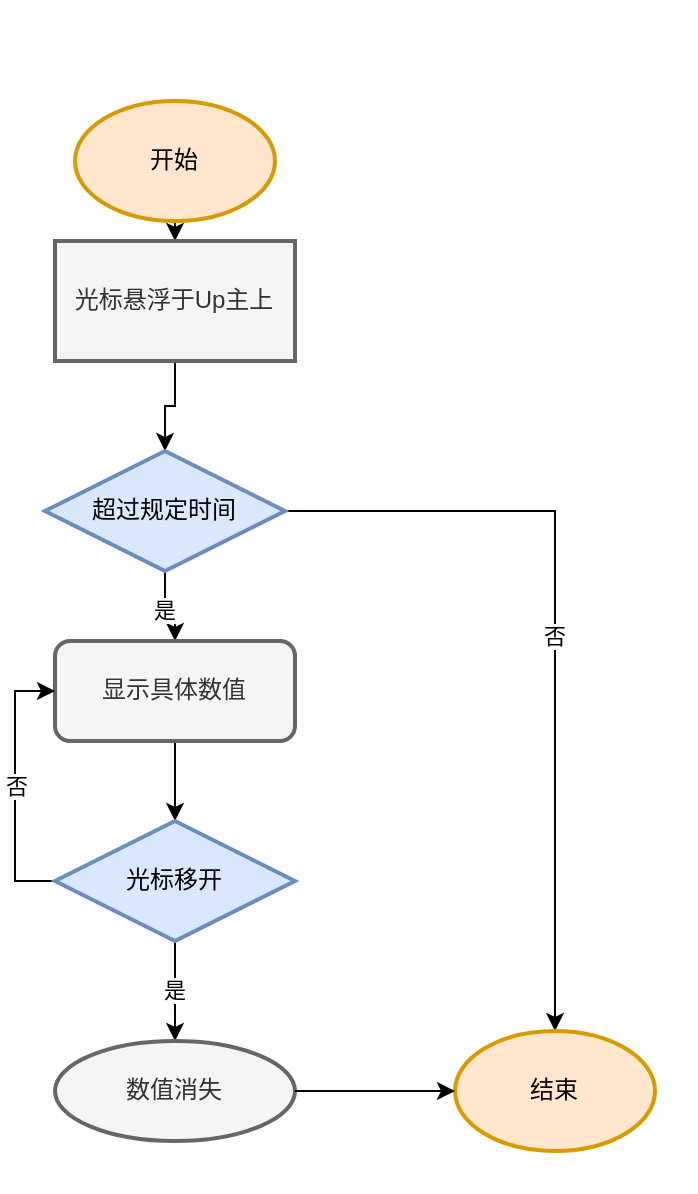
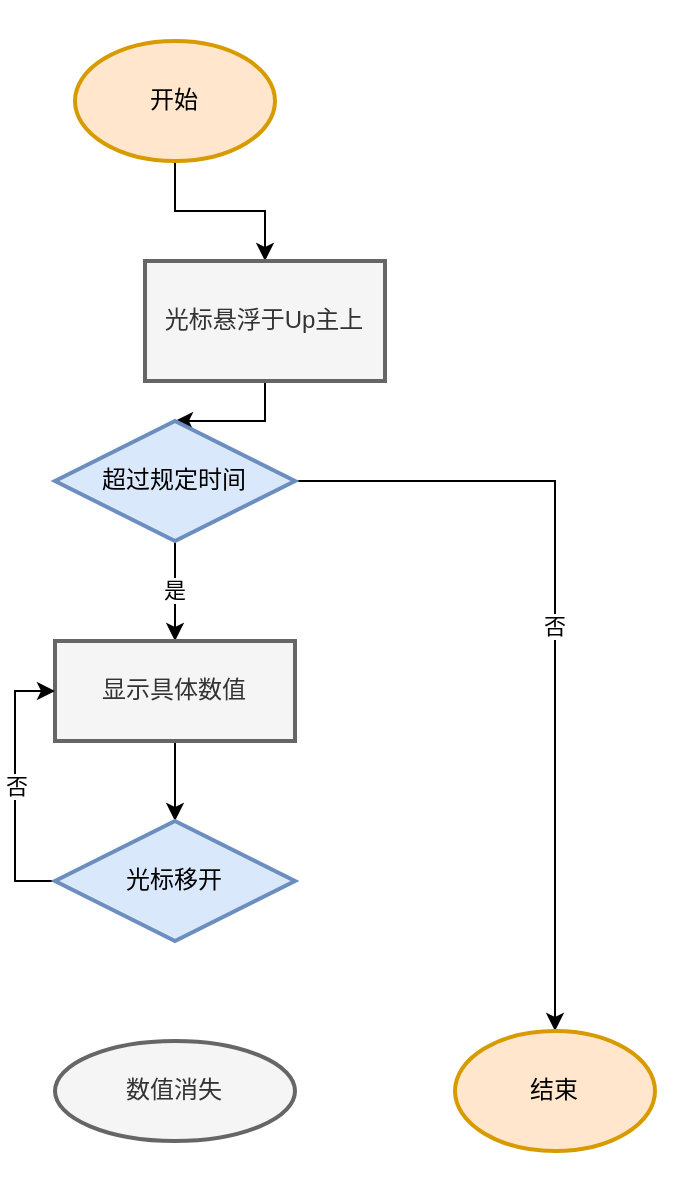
(175, 161) -> (175, 101)
(175, 301) -> (265, 321)
(165, 511) -> (175, 481)
(175, 691) -> (175, 691)
(175, 984) -> none
(368, 1091) -> none
